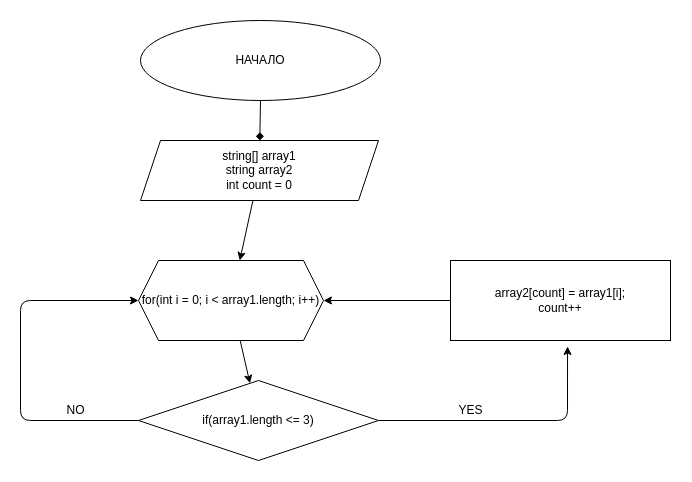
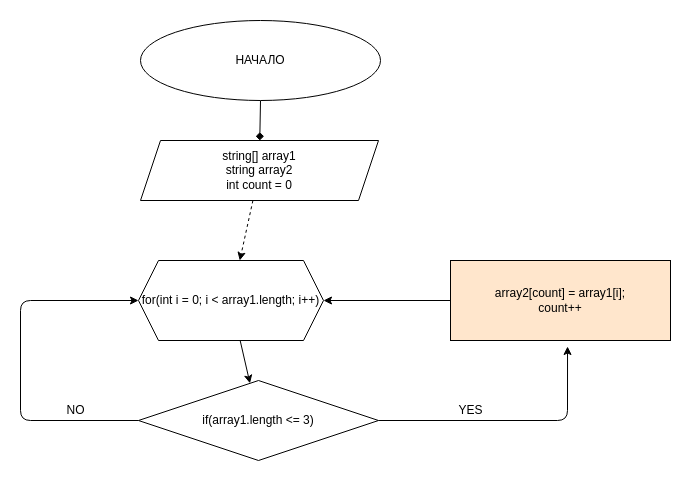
(247, 228) -> (247, 228)
(561, 301) -> (561, 301)
